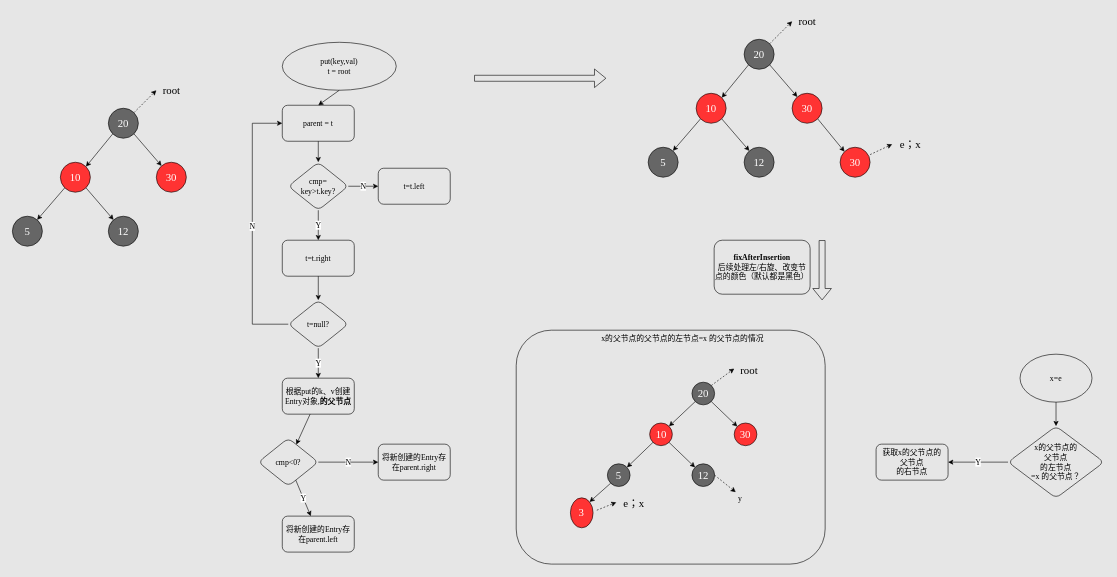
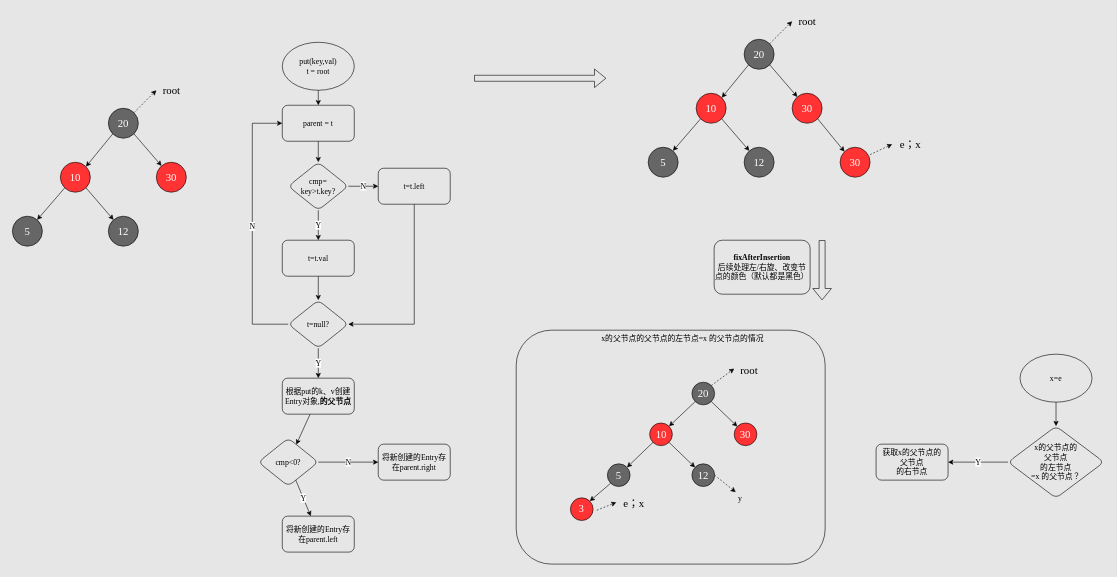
(339, 66) -> (318, 66)
(318, 258) -> (318, 258)
none -> (353, 324)
(582, 513) -> (582, 509)
